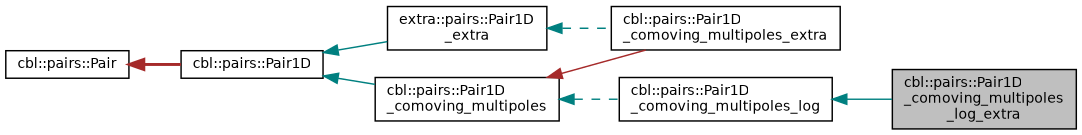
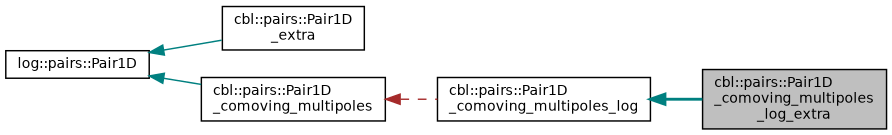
(467, 28) -> (293, 28)
(726, 28) -> none
(67, 64) -> none
(252, 64) -> (78, 64)
(597, 99) -> (419, 99)
(869, 99) -> (684, 99)
